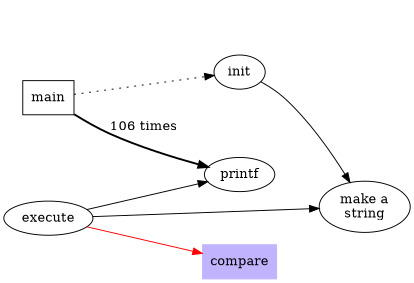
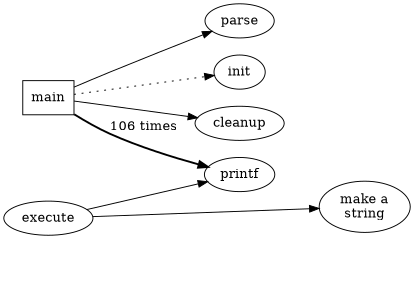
none -> (240, 21)
none -> (240, 123)
(308, 123) -> none
(240, 262) -> none
